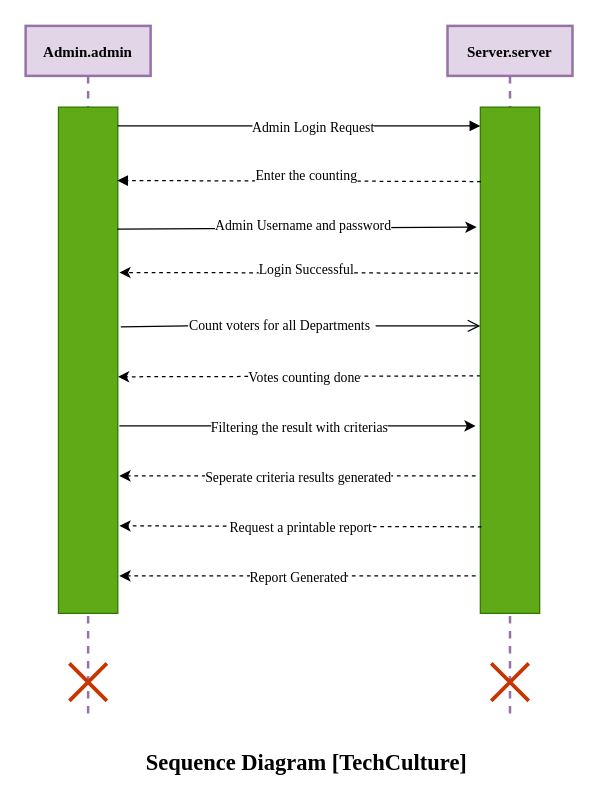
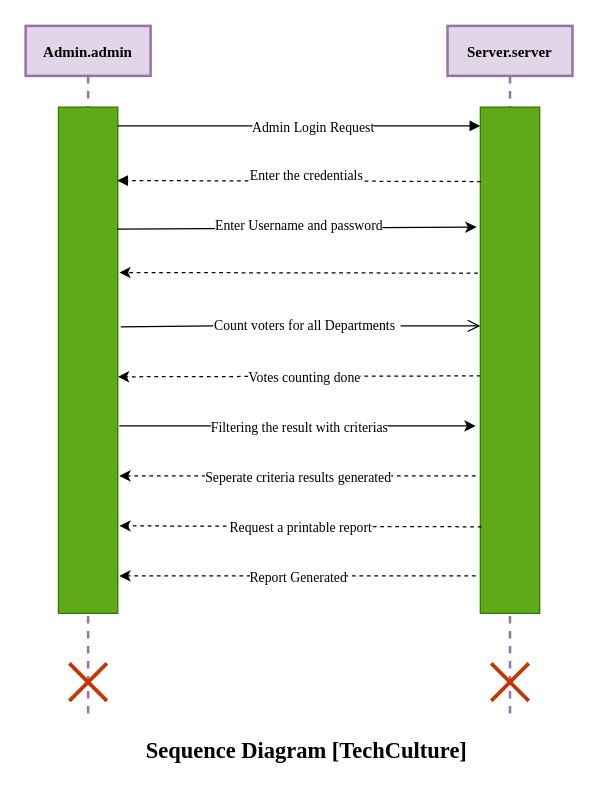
(307, 176) -> (307, 187)
(308, 237) -> (308, 237)
(307, 260) -> none
(282, 326) -> (307, 326)
(307, 763) -> (307, 751)
